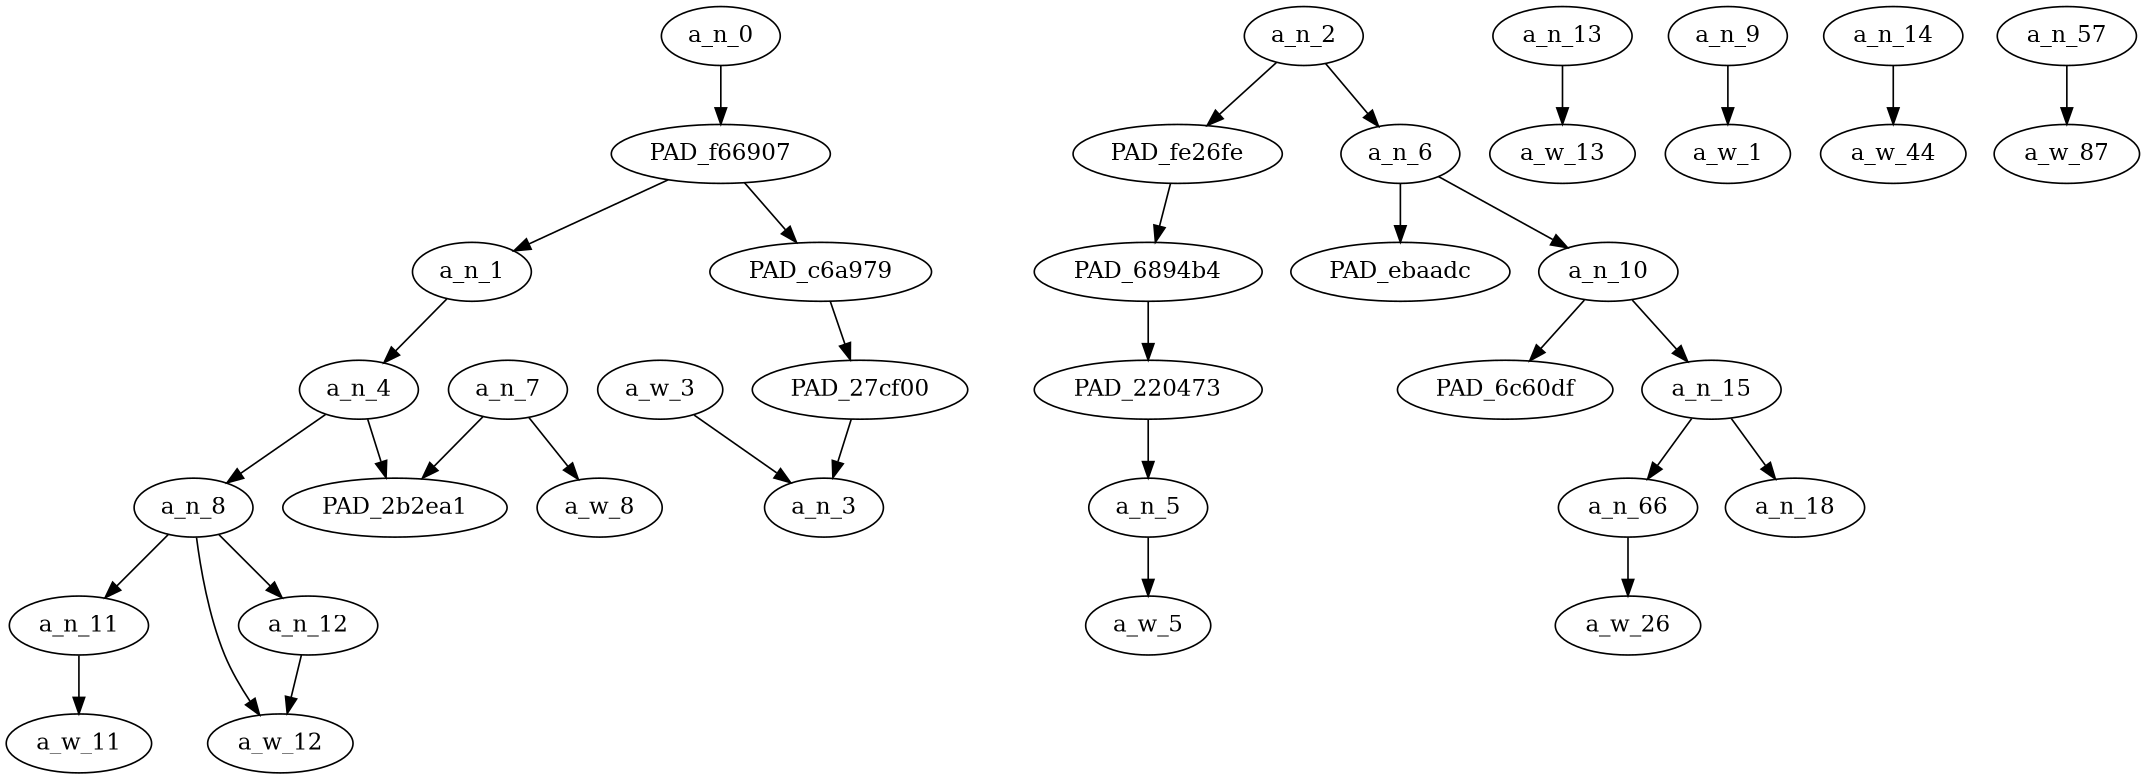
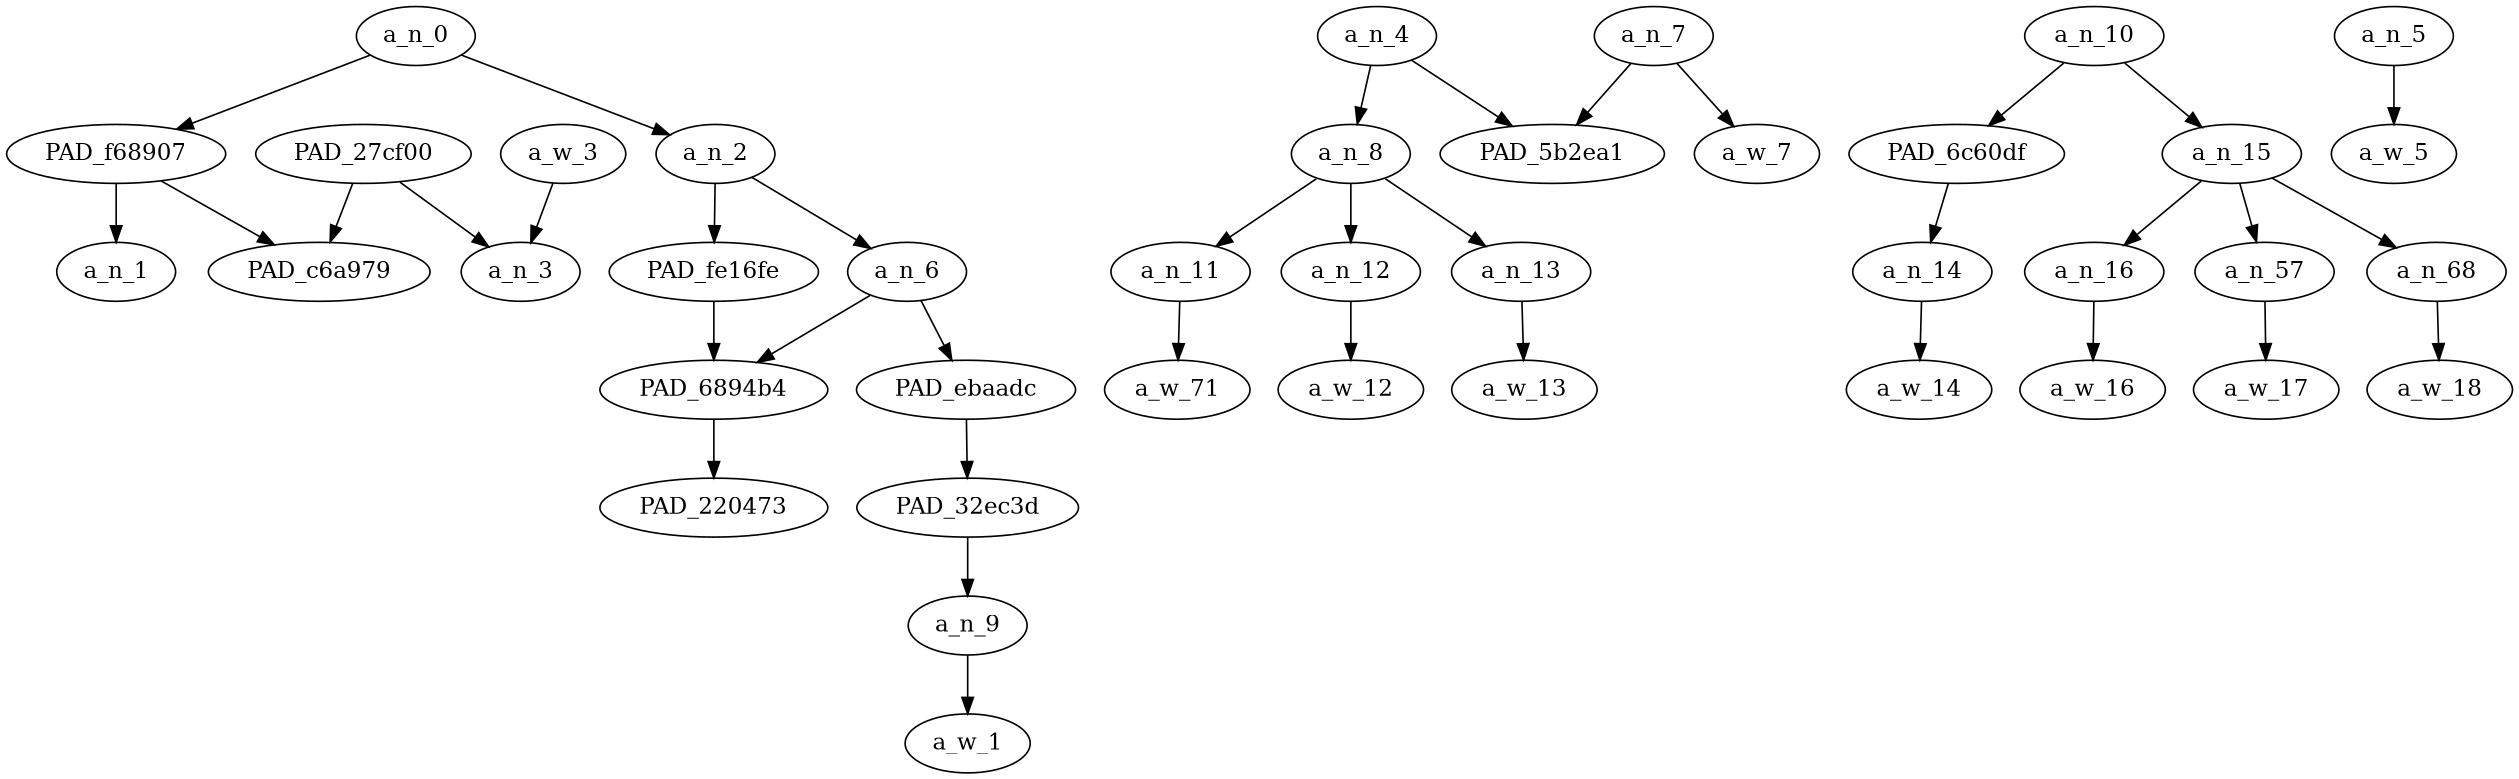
none -> (558, 92)
(721, 154) -> (116, 154)
(1178, 154) -> (714, 272)
(1893, 154) -> (1919, 390)
(2067, 154) -> (2266, 390)
none -> (1942, 205)
none -> (2246, 205)
(1496, 208) -> (821, 325)
(838, 323) -> (344, 205)
(421, 325) -> none
none -> (2440, 390)
(1148, 441) -> none
(395, 508) -> (1552, 154)
(600, 508) -> (1757, 154)
none -> (968, 508)
(1628, 508) -> (2094, 272)
(1795, 508) -> (2436, 272)
(214, 623) -> (1429, 208)
(1628, 626) -> (2093, 390)
(79, 743) -> (1177, 390)
